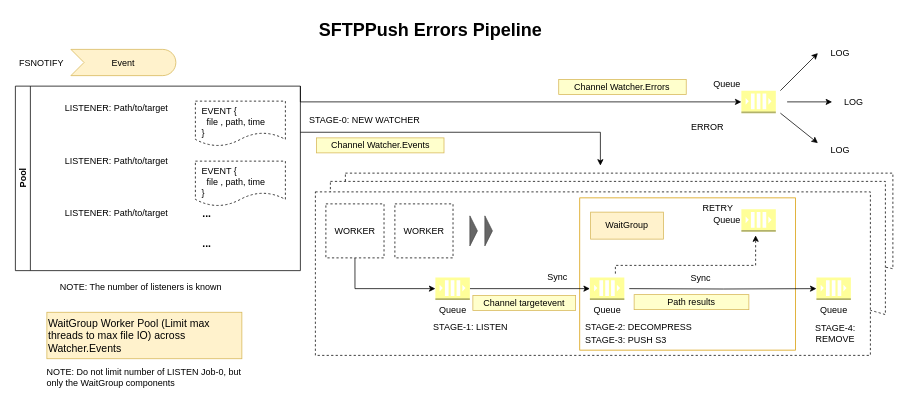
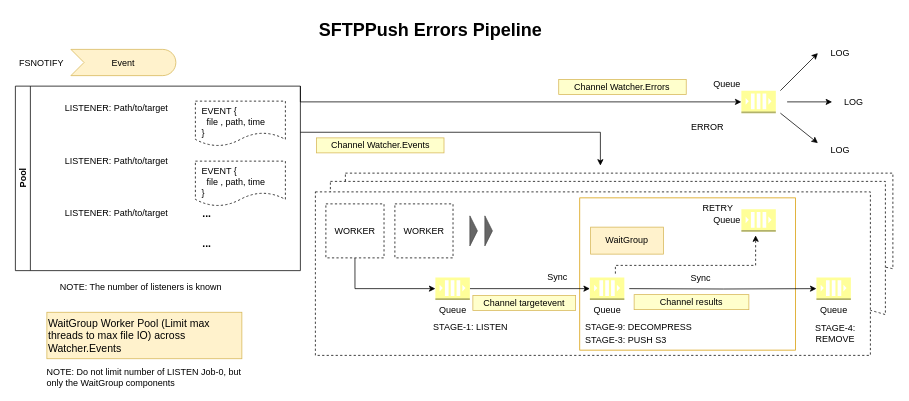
(379, 120) -> none
(627, 225) -> (627, 240)
(692, 302) -> (692, 302)
(631, 327) -> (631, 327)
